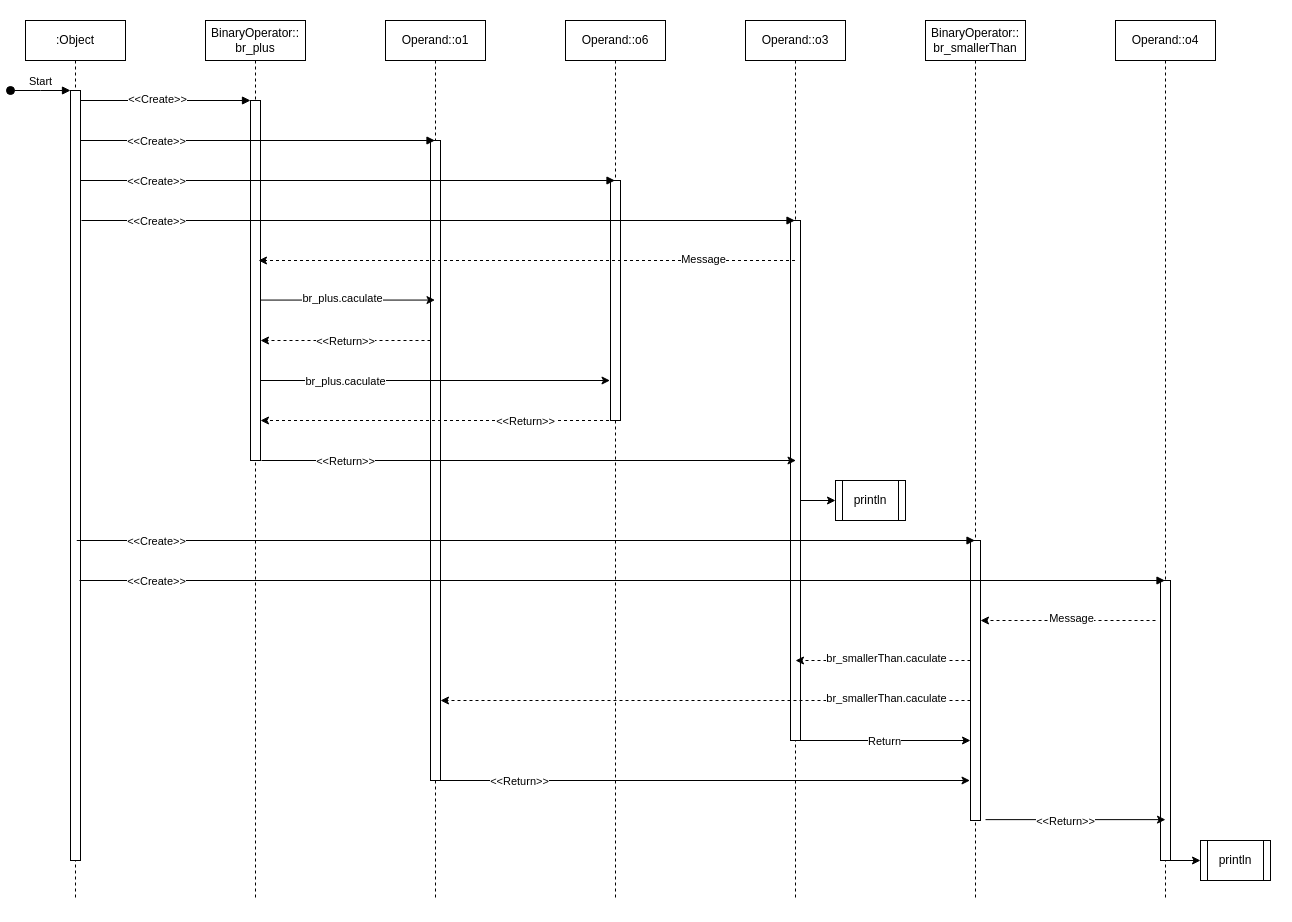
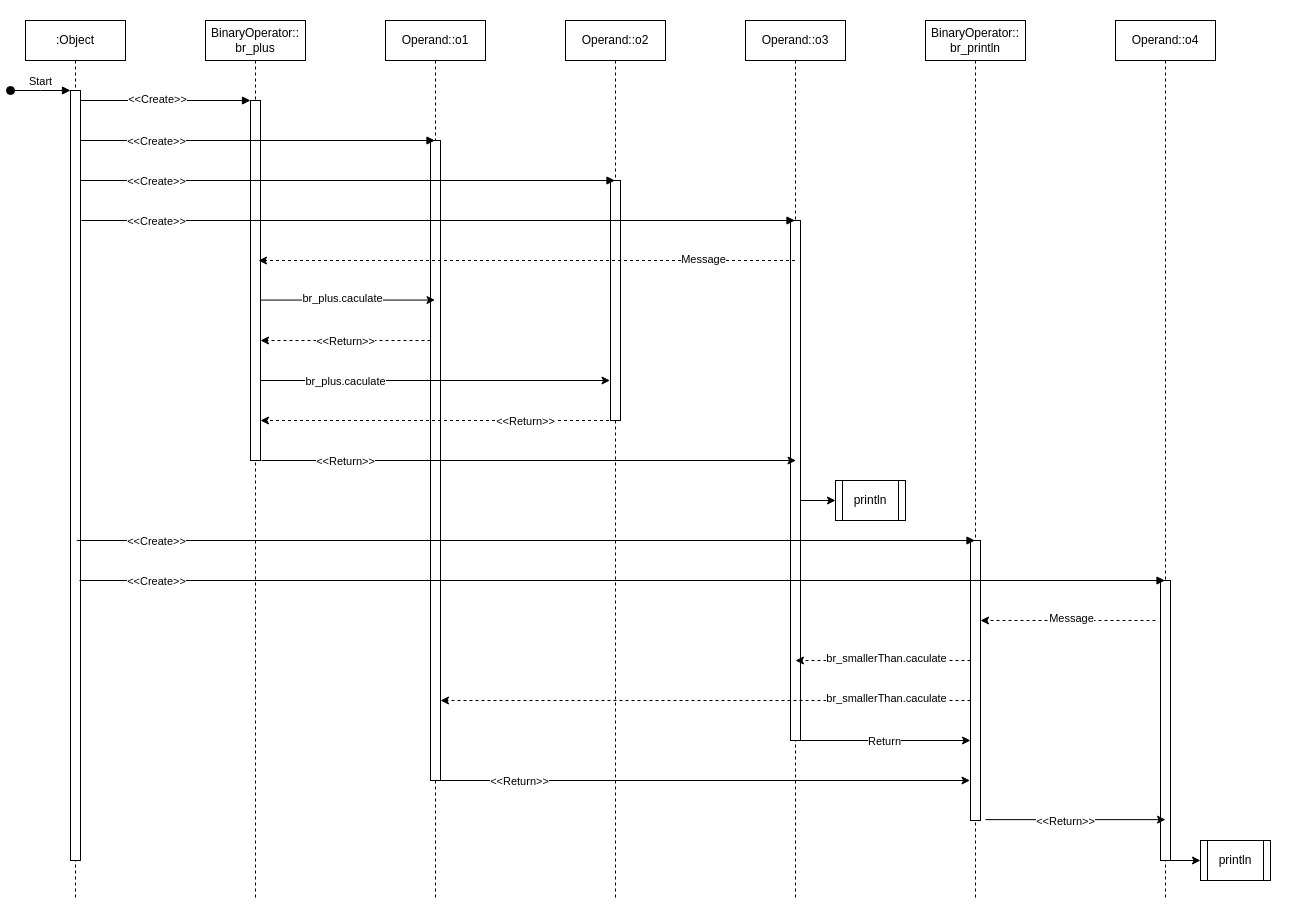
(616, 41) -> (616, 41)
(976, 41) -> (976, 41)
